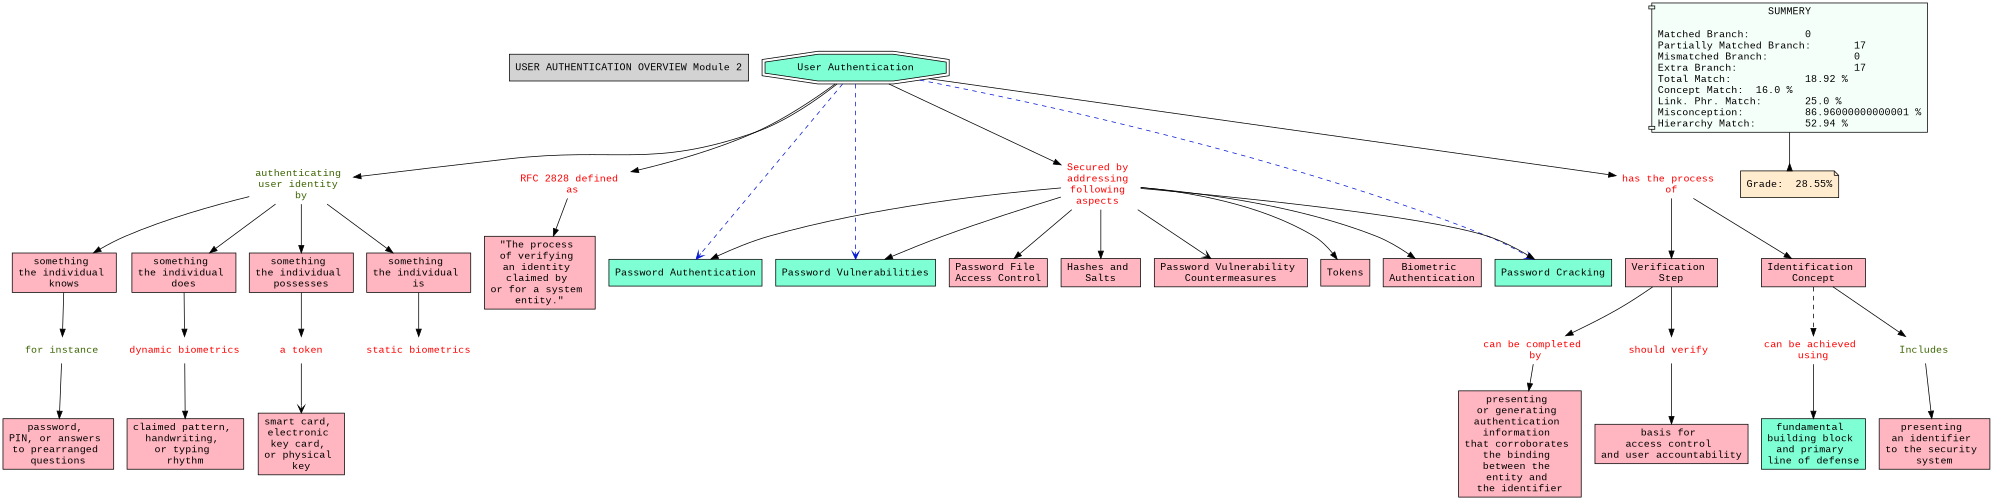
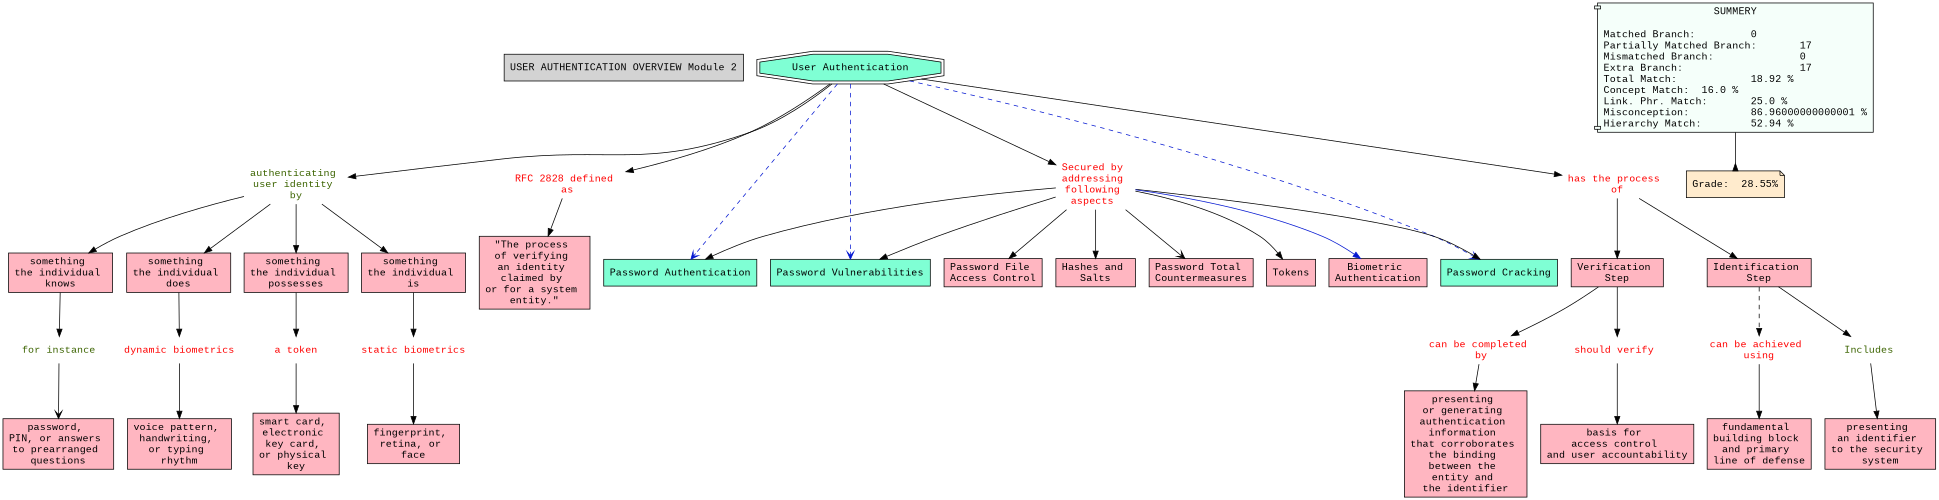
(1278, 208) -> (1248, 212)
(1231, 273) -> (1201, 273)
(1813, 273) -> (1759, 273)
(301, 384) -> (296, 384)
(61, 387) -> (59, 387)
(185, 444) -> (179, 444)
none -> (414, 444)
(1813, 444) -> (1759, 444)
